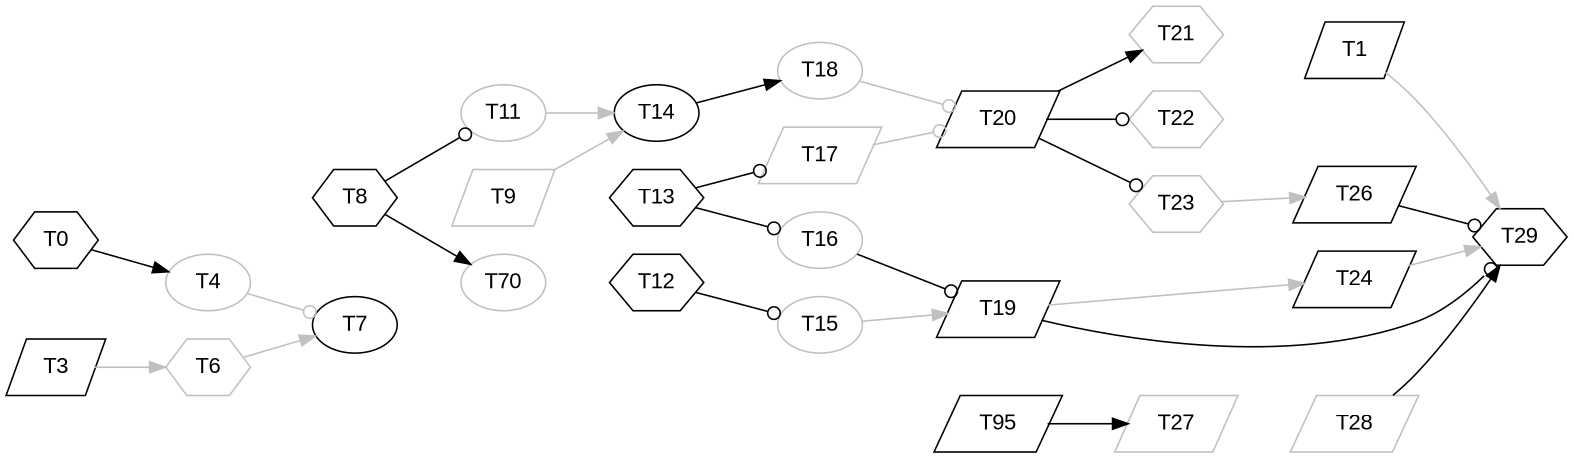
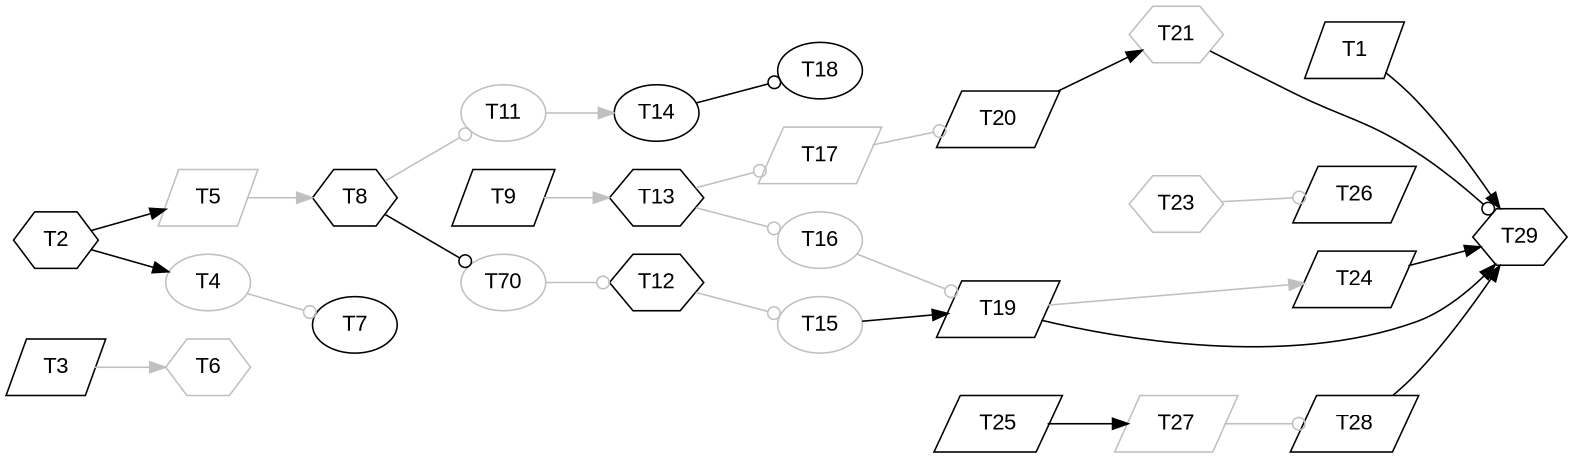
(820, 71) -> (820, 71)
(732, 93) -> (732, 93)
(901, 93) -> none
(1176, 119) -> none
(1442, 130) -> (1442, 130)
(581, 155) -> (568, 198)
(422, 159) -> (422, 159)
(1084, 160) -> none
(725, 180) -> (725, 180)
none -> (208, 198)
(503, 198) -> (503, 198)
(1257, 200) -> (1257, 200)
(1433, 215) -> (1352, 119)
(732, 217) -> (732, 217)
(422, 236) -> (422, 236)
(56, 240) -> (56, 240)
(1437, 258) -> (1437, 258)
(901, 272) -> (901, 272)
none -> (571, 282)
(732, 302) -> (732, 302)
(897, 318) -> (897, 318)
(1270, 346) -> (1270, 346)
(272, 349) -> none
(998, 424) -> (998, 424)
none -> (1258, 424)
(1355, 424) -> (1355, 424)
